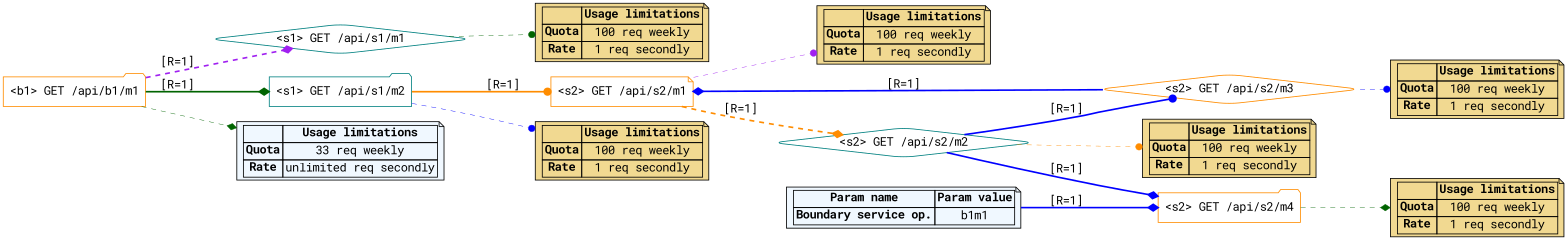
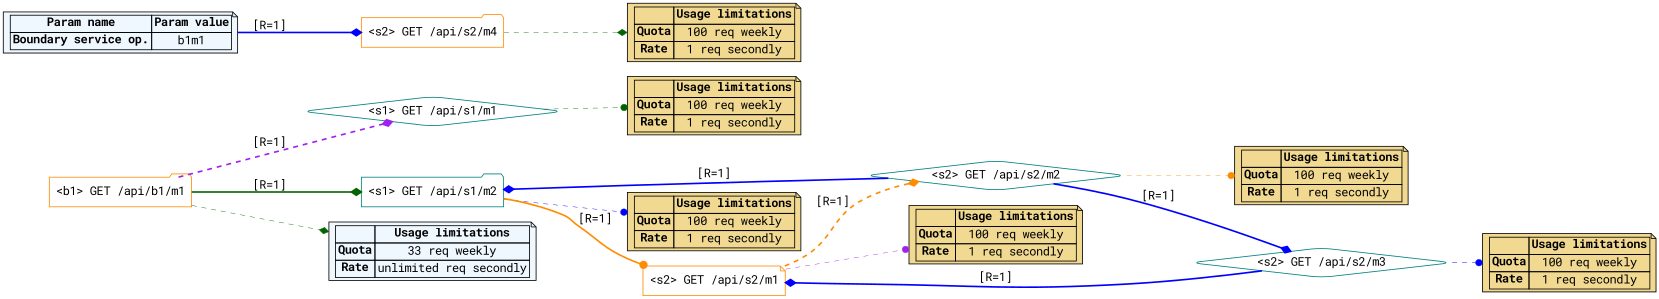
(1229, 89) -> (1321, 263)
(1067, 119) -> (1169, 210)
(1047, 175) -> (701, 183)
